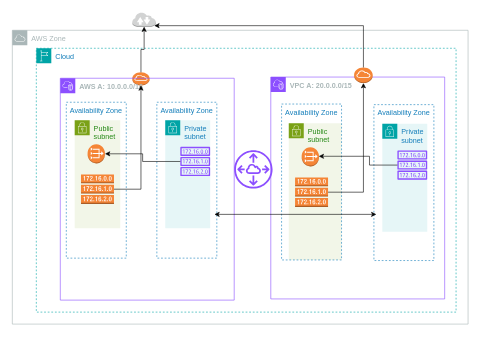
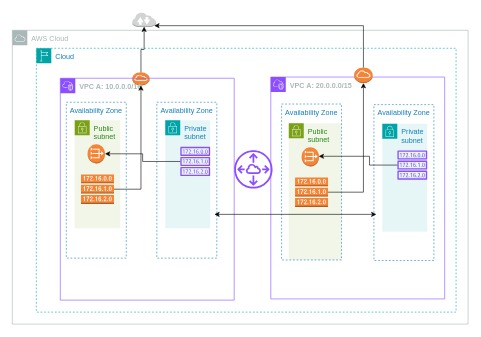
(47, 39) -> (48, 39)
(110, 87) -> (110, 87)
